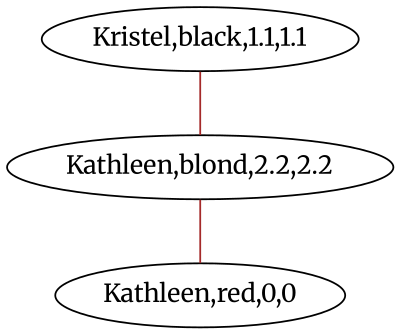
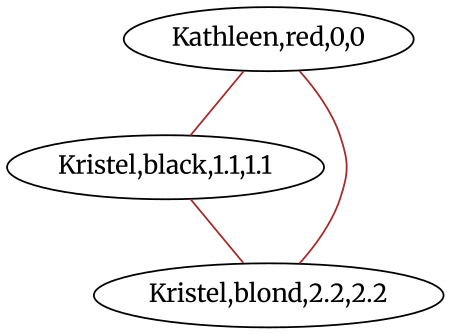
none -> (217, 103)
(200, 167) -> (269, 295)
